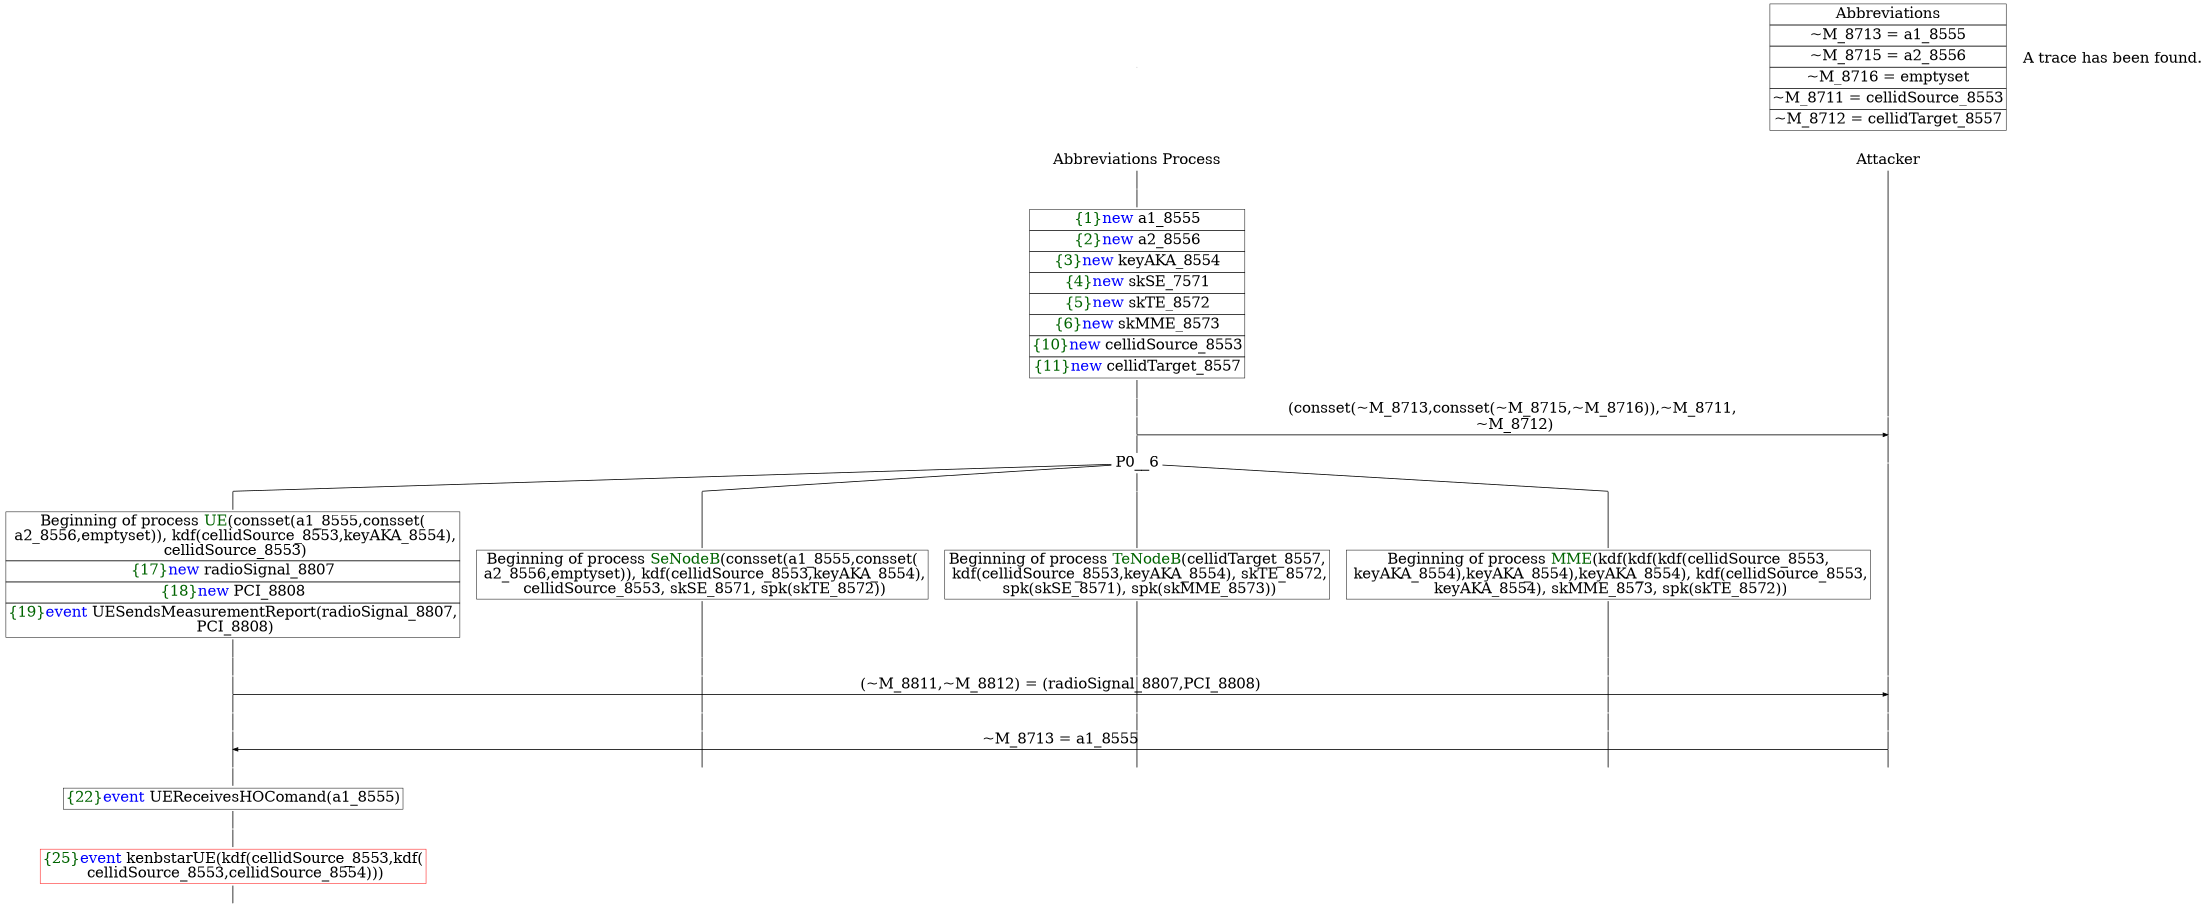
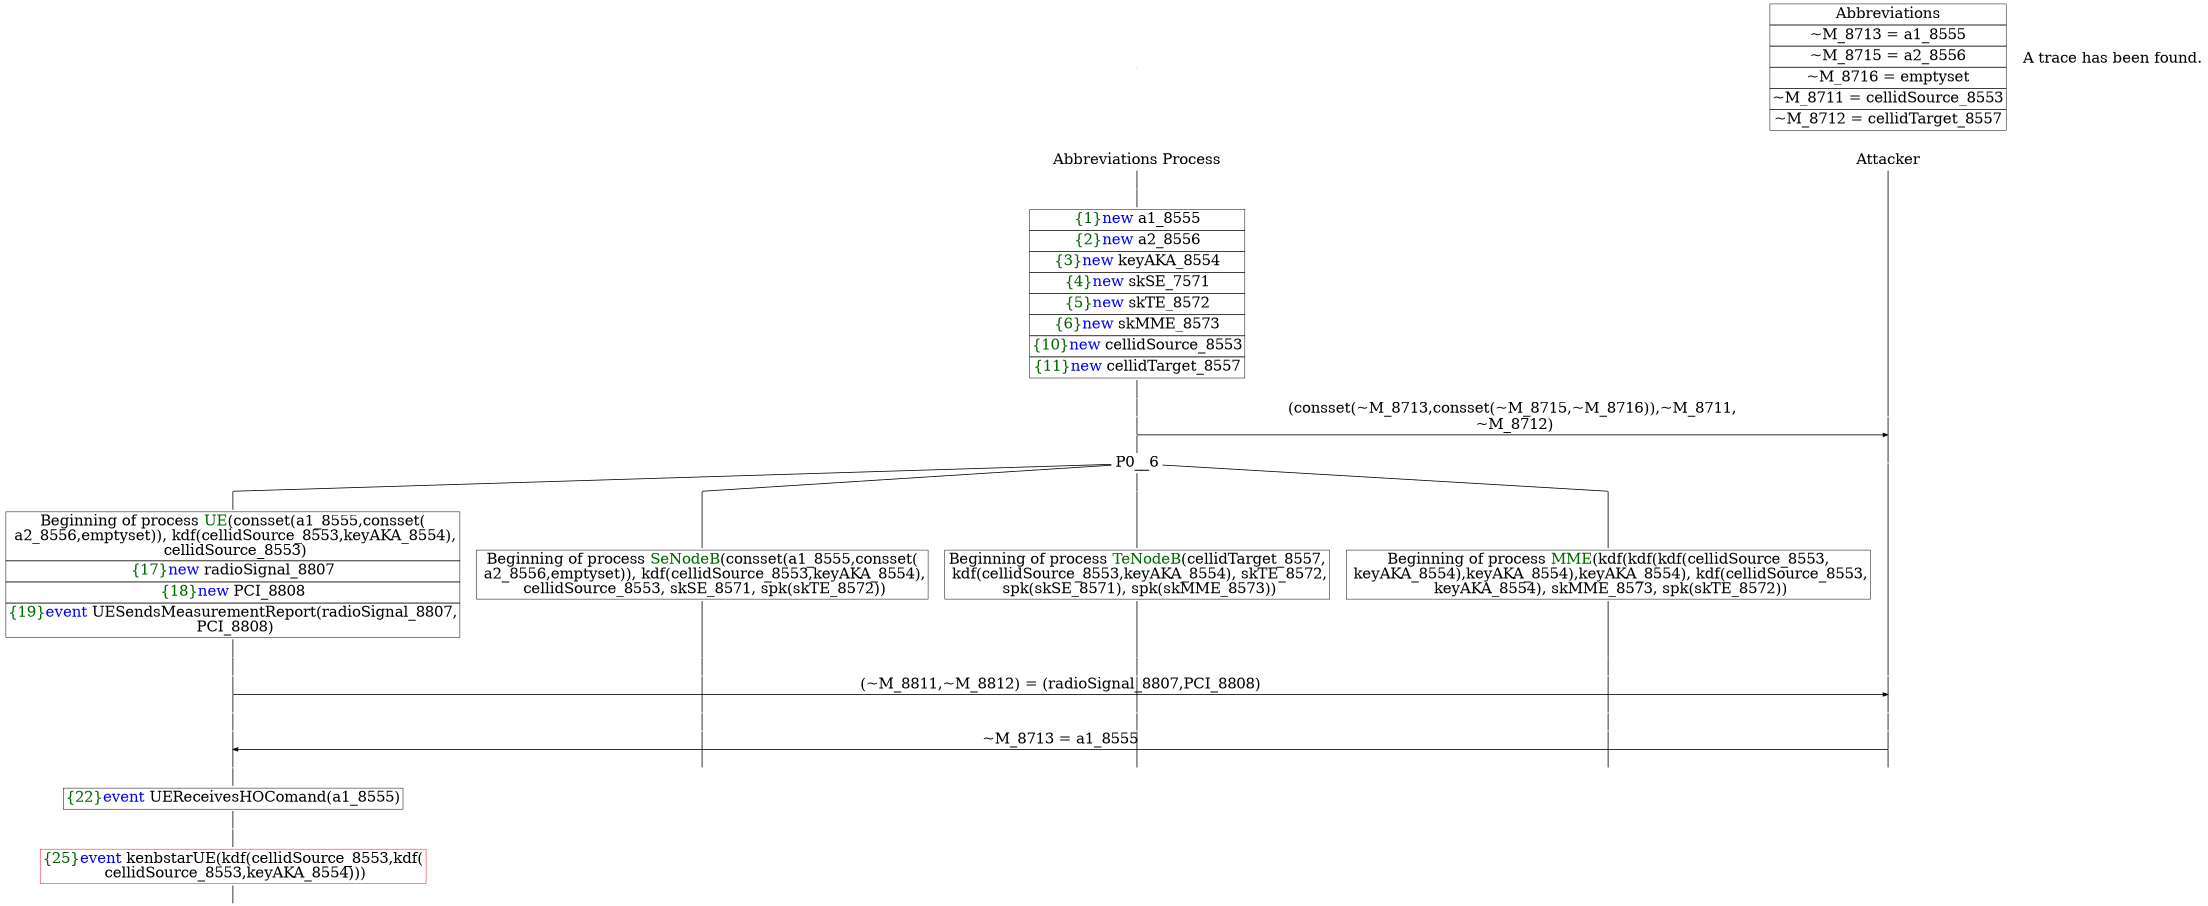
(233, 873) -> (233, 873)
